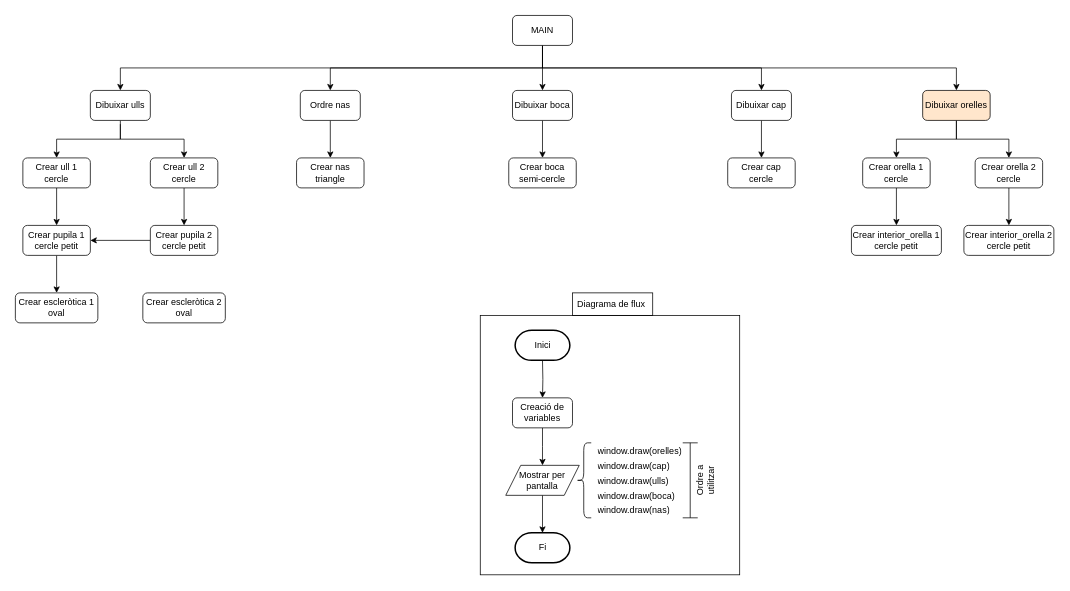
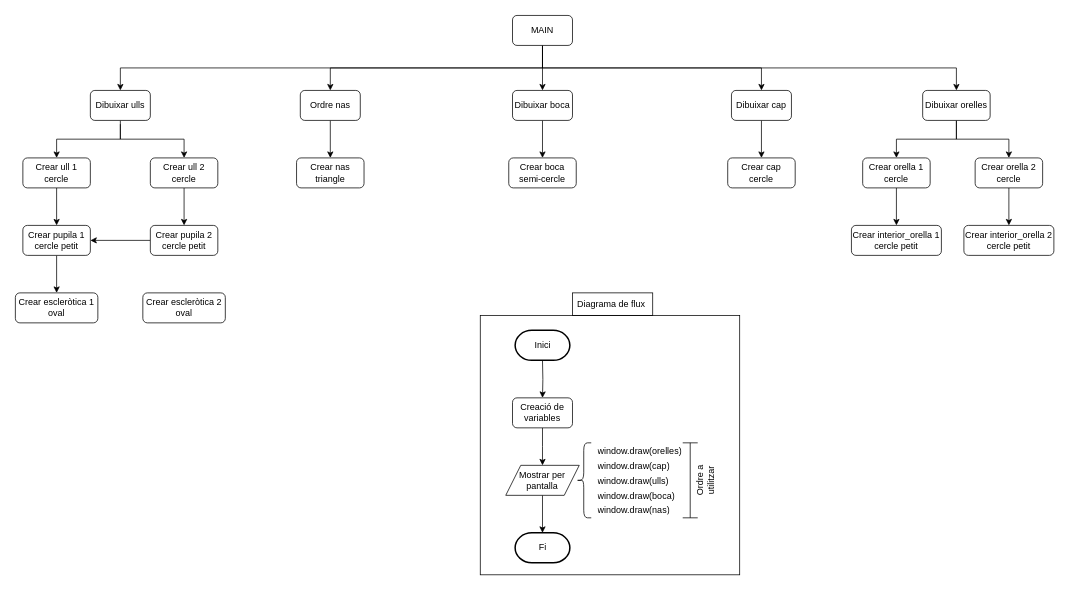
(957, 105) -> (957, 105)
